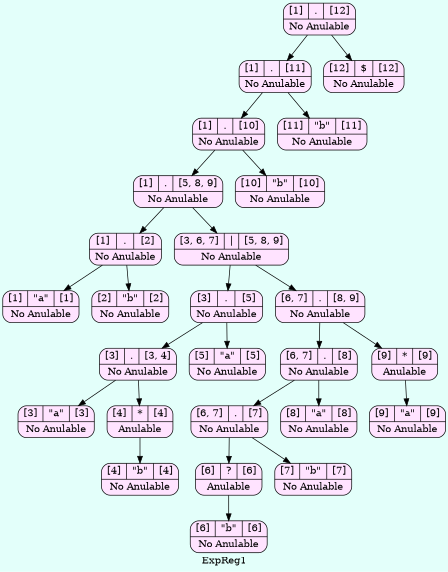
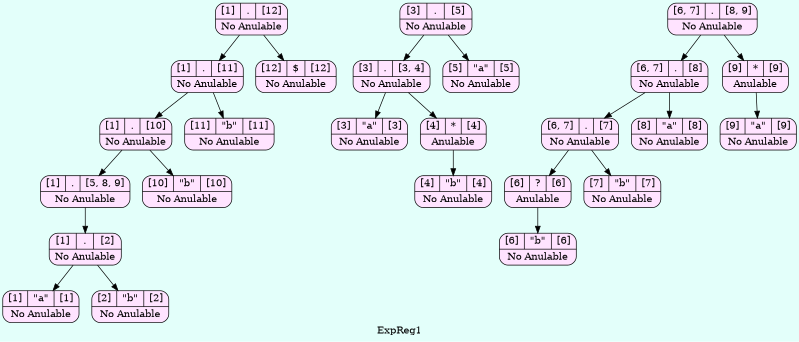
(231, 249) -> none
